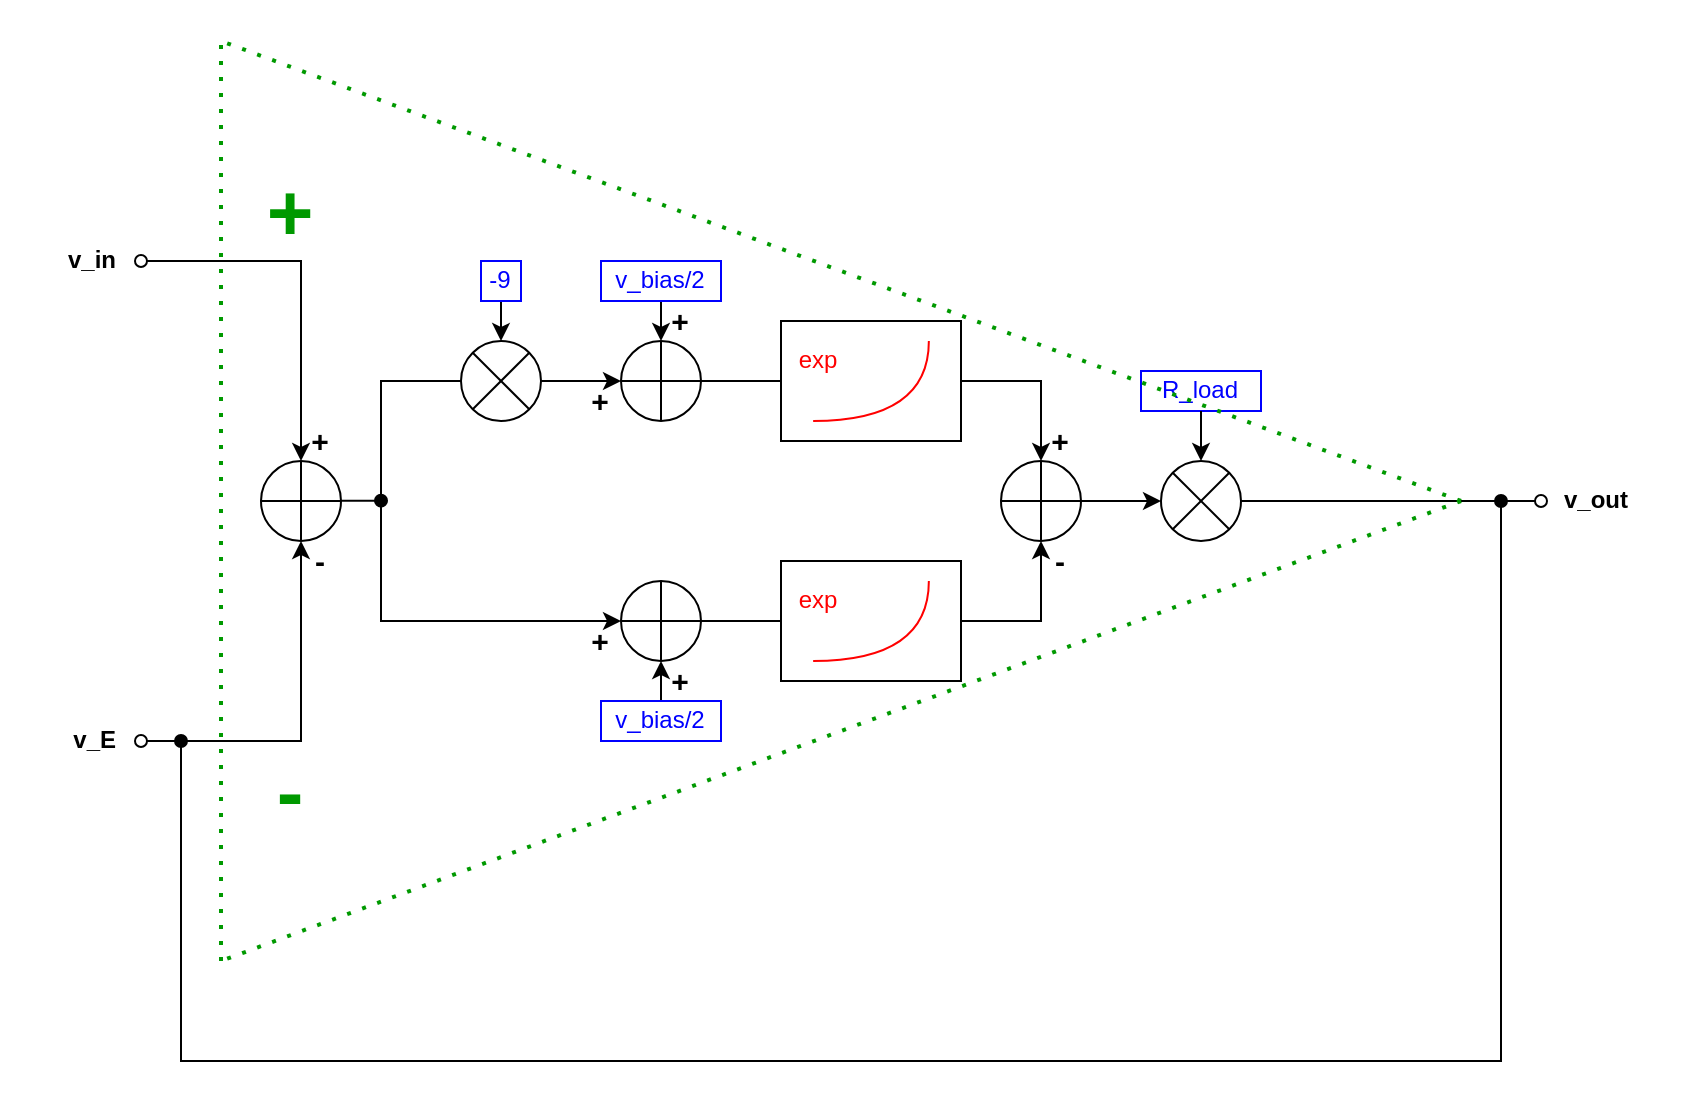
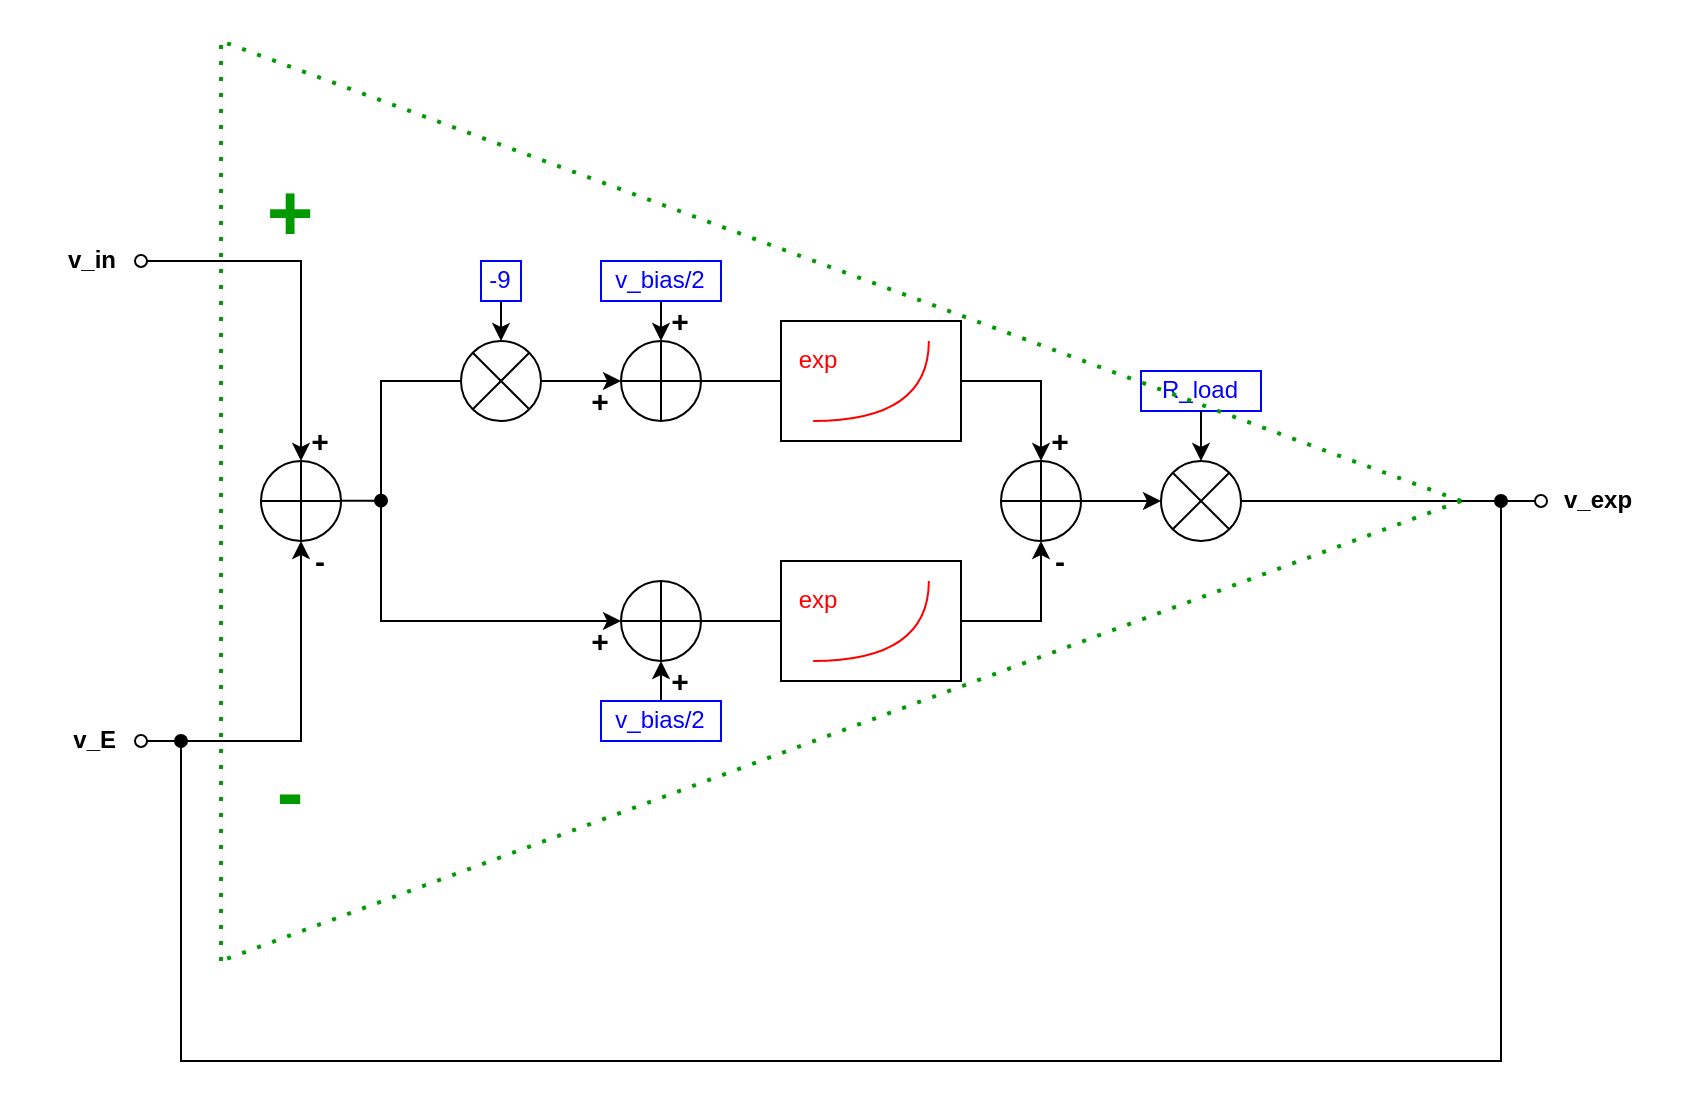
(1599, 501) -> (1599, 501)
